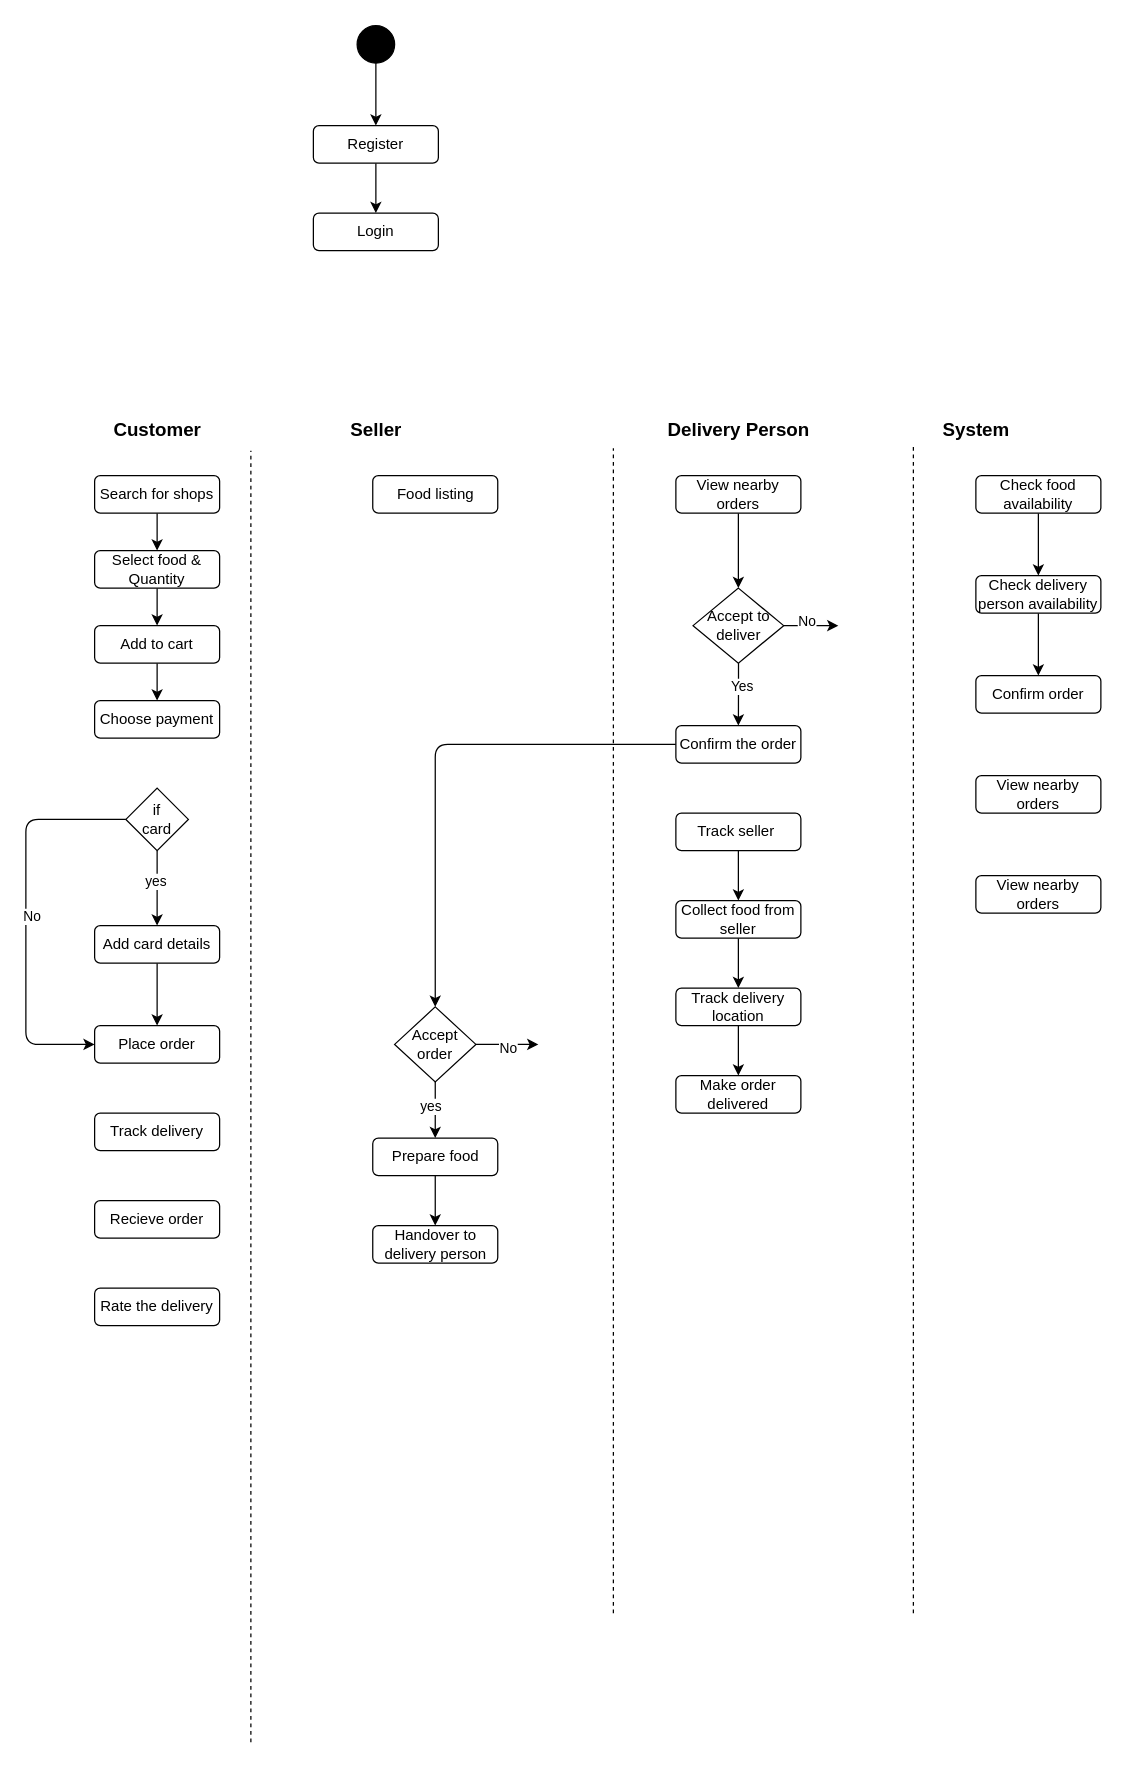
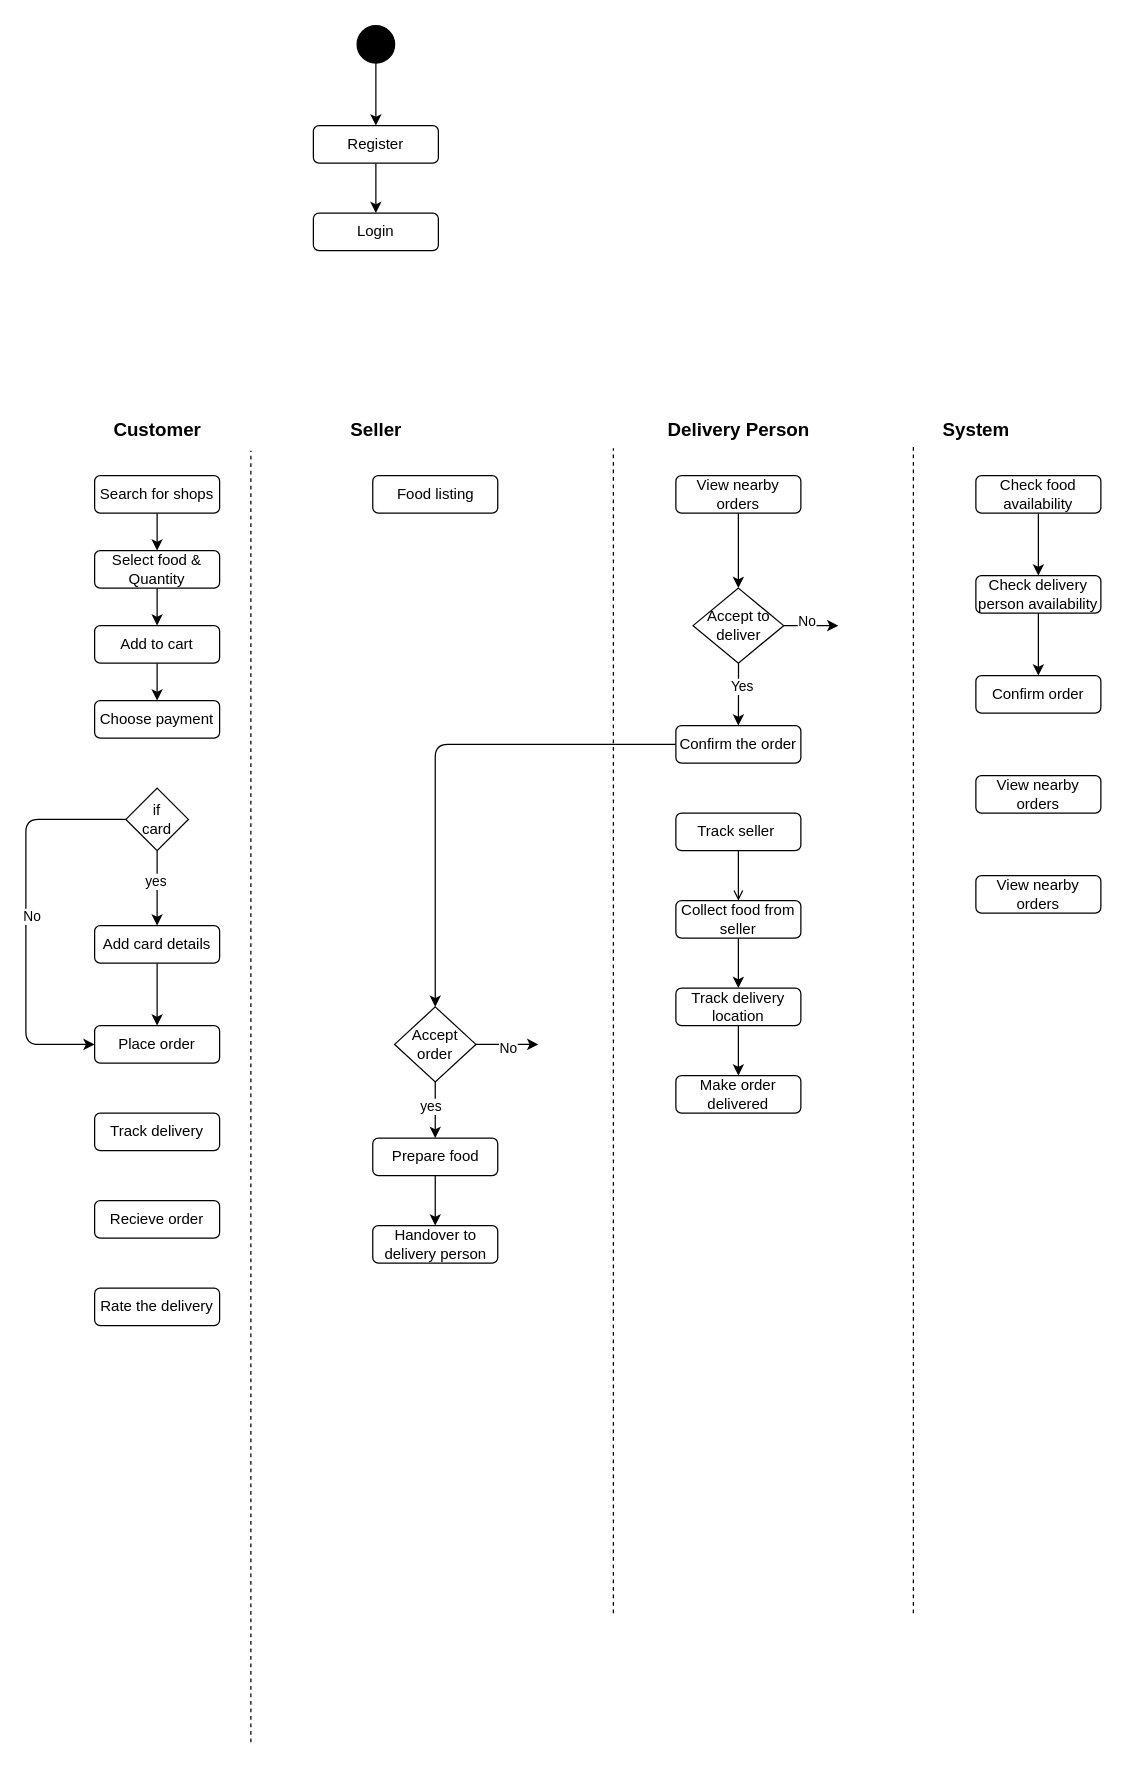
(738, 891) -> (738, 893)
